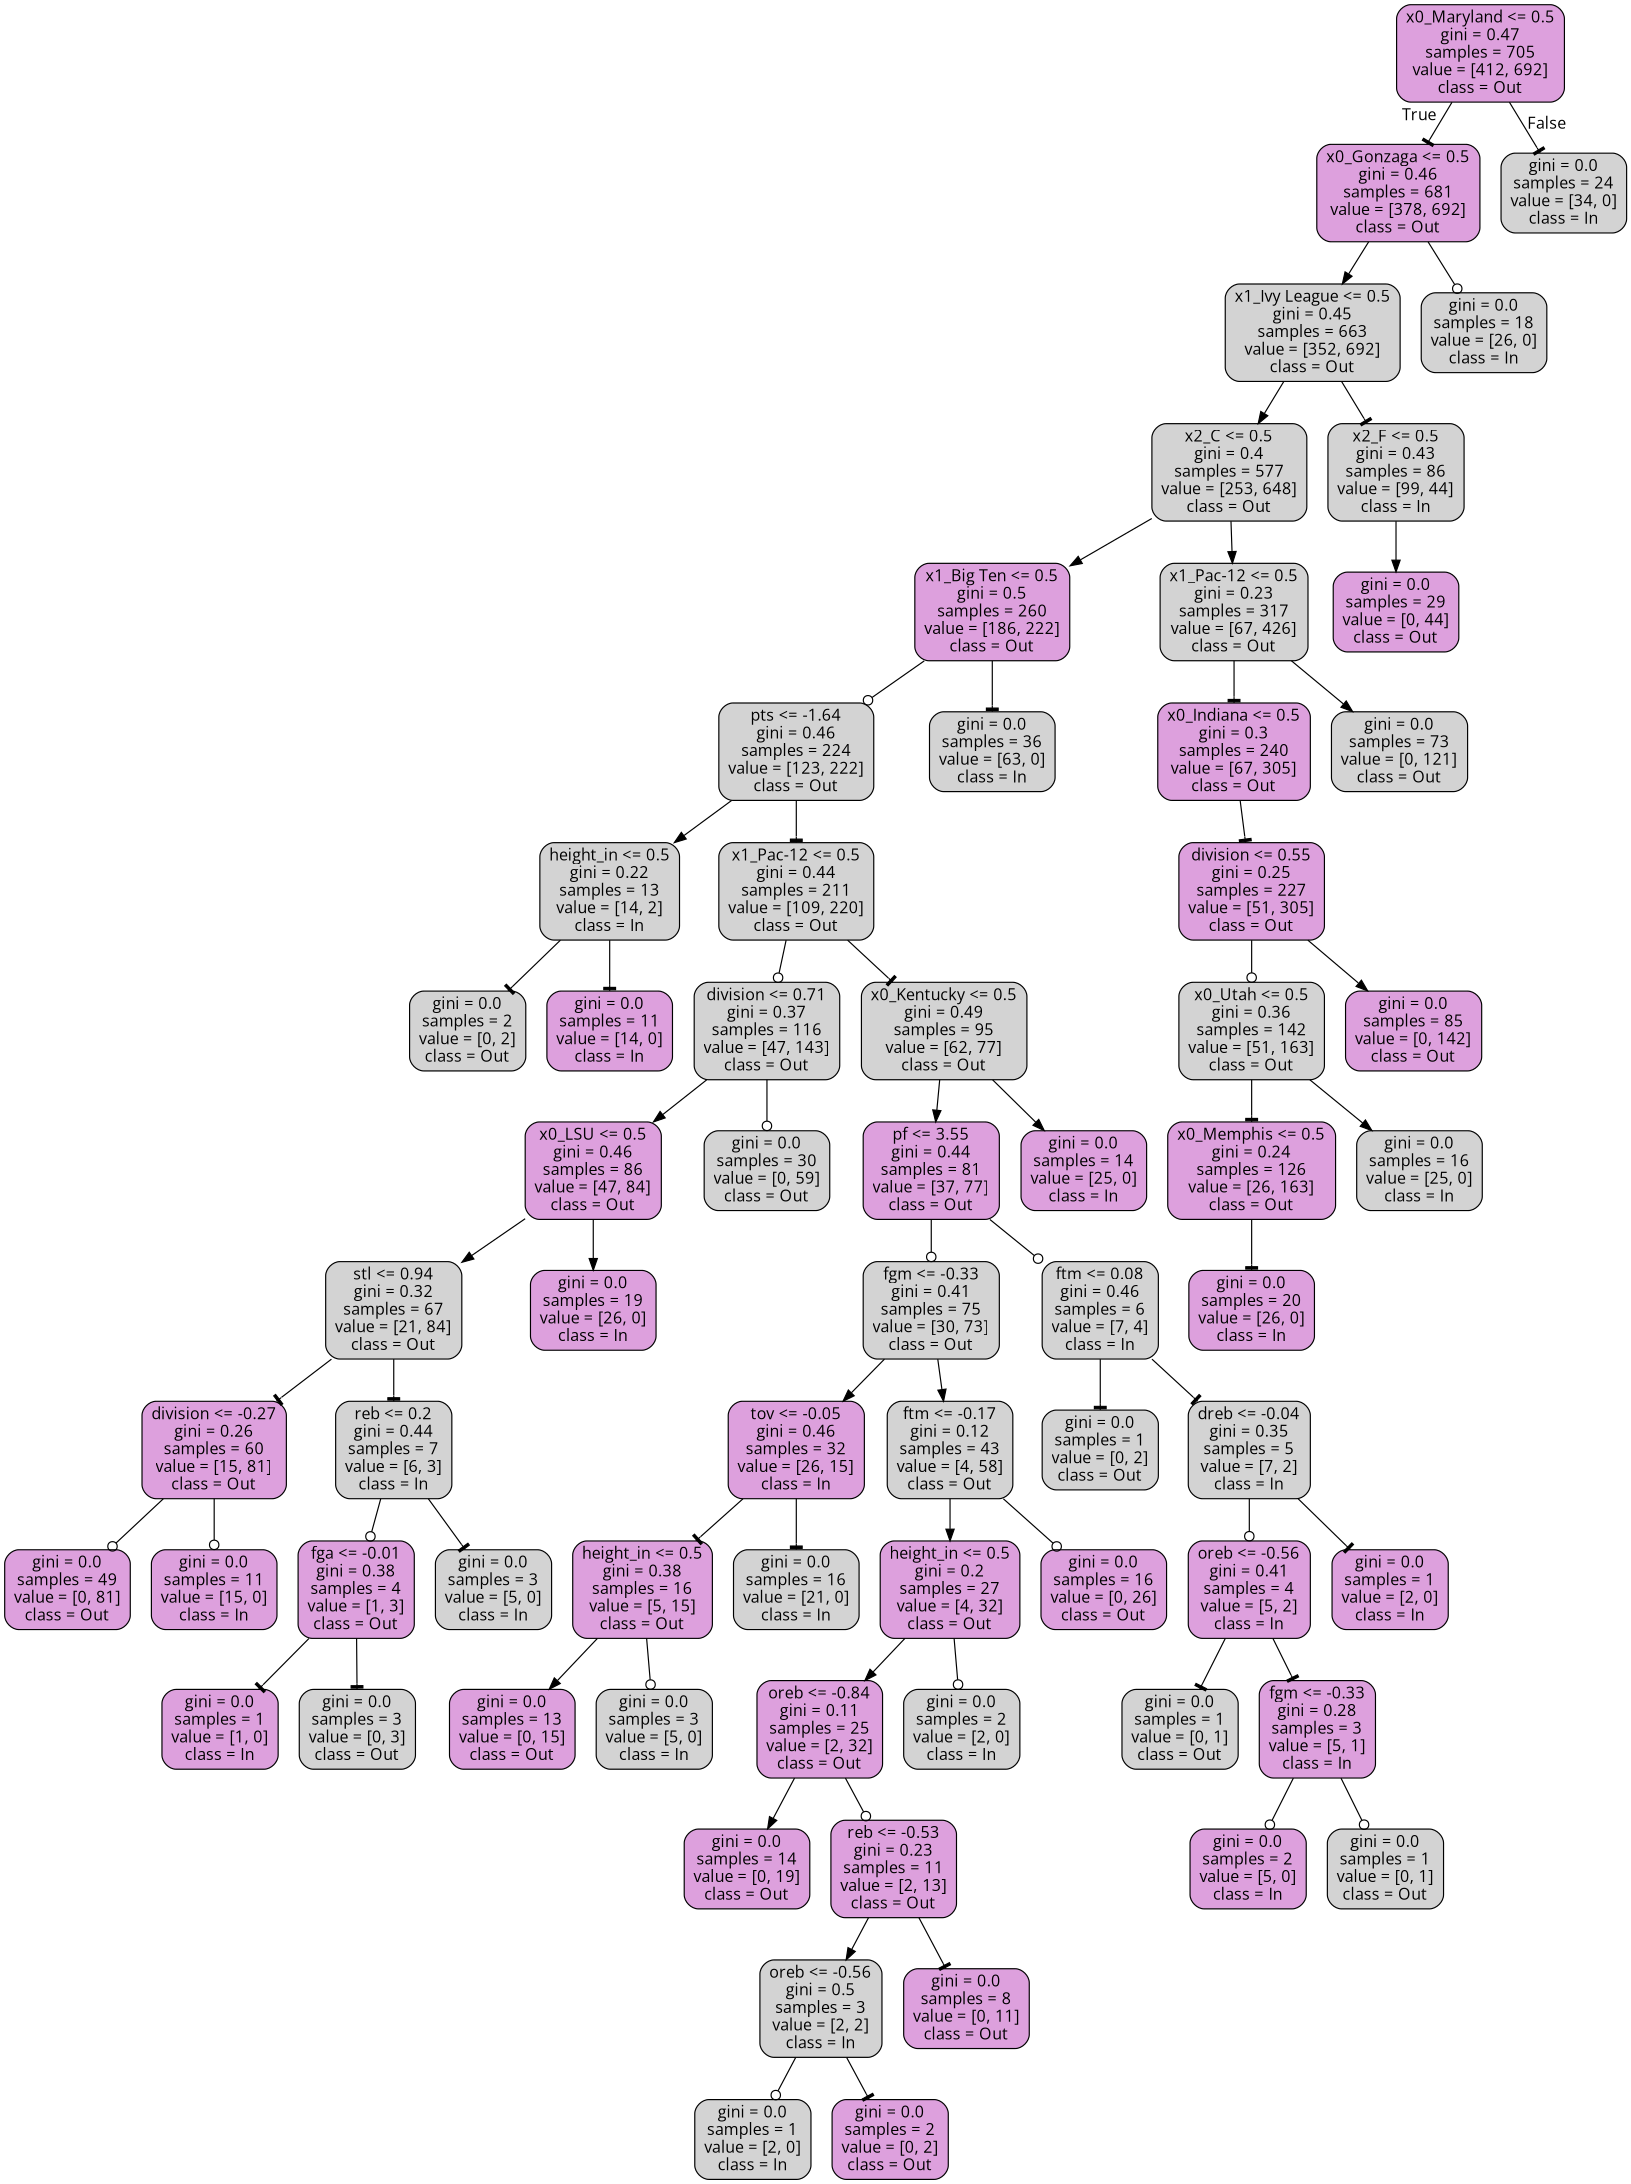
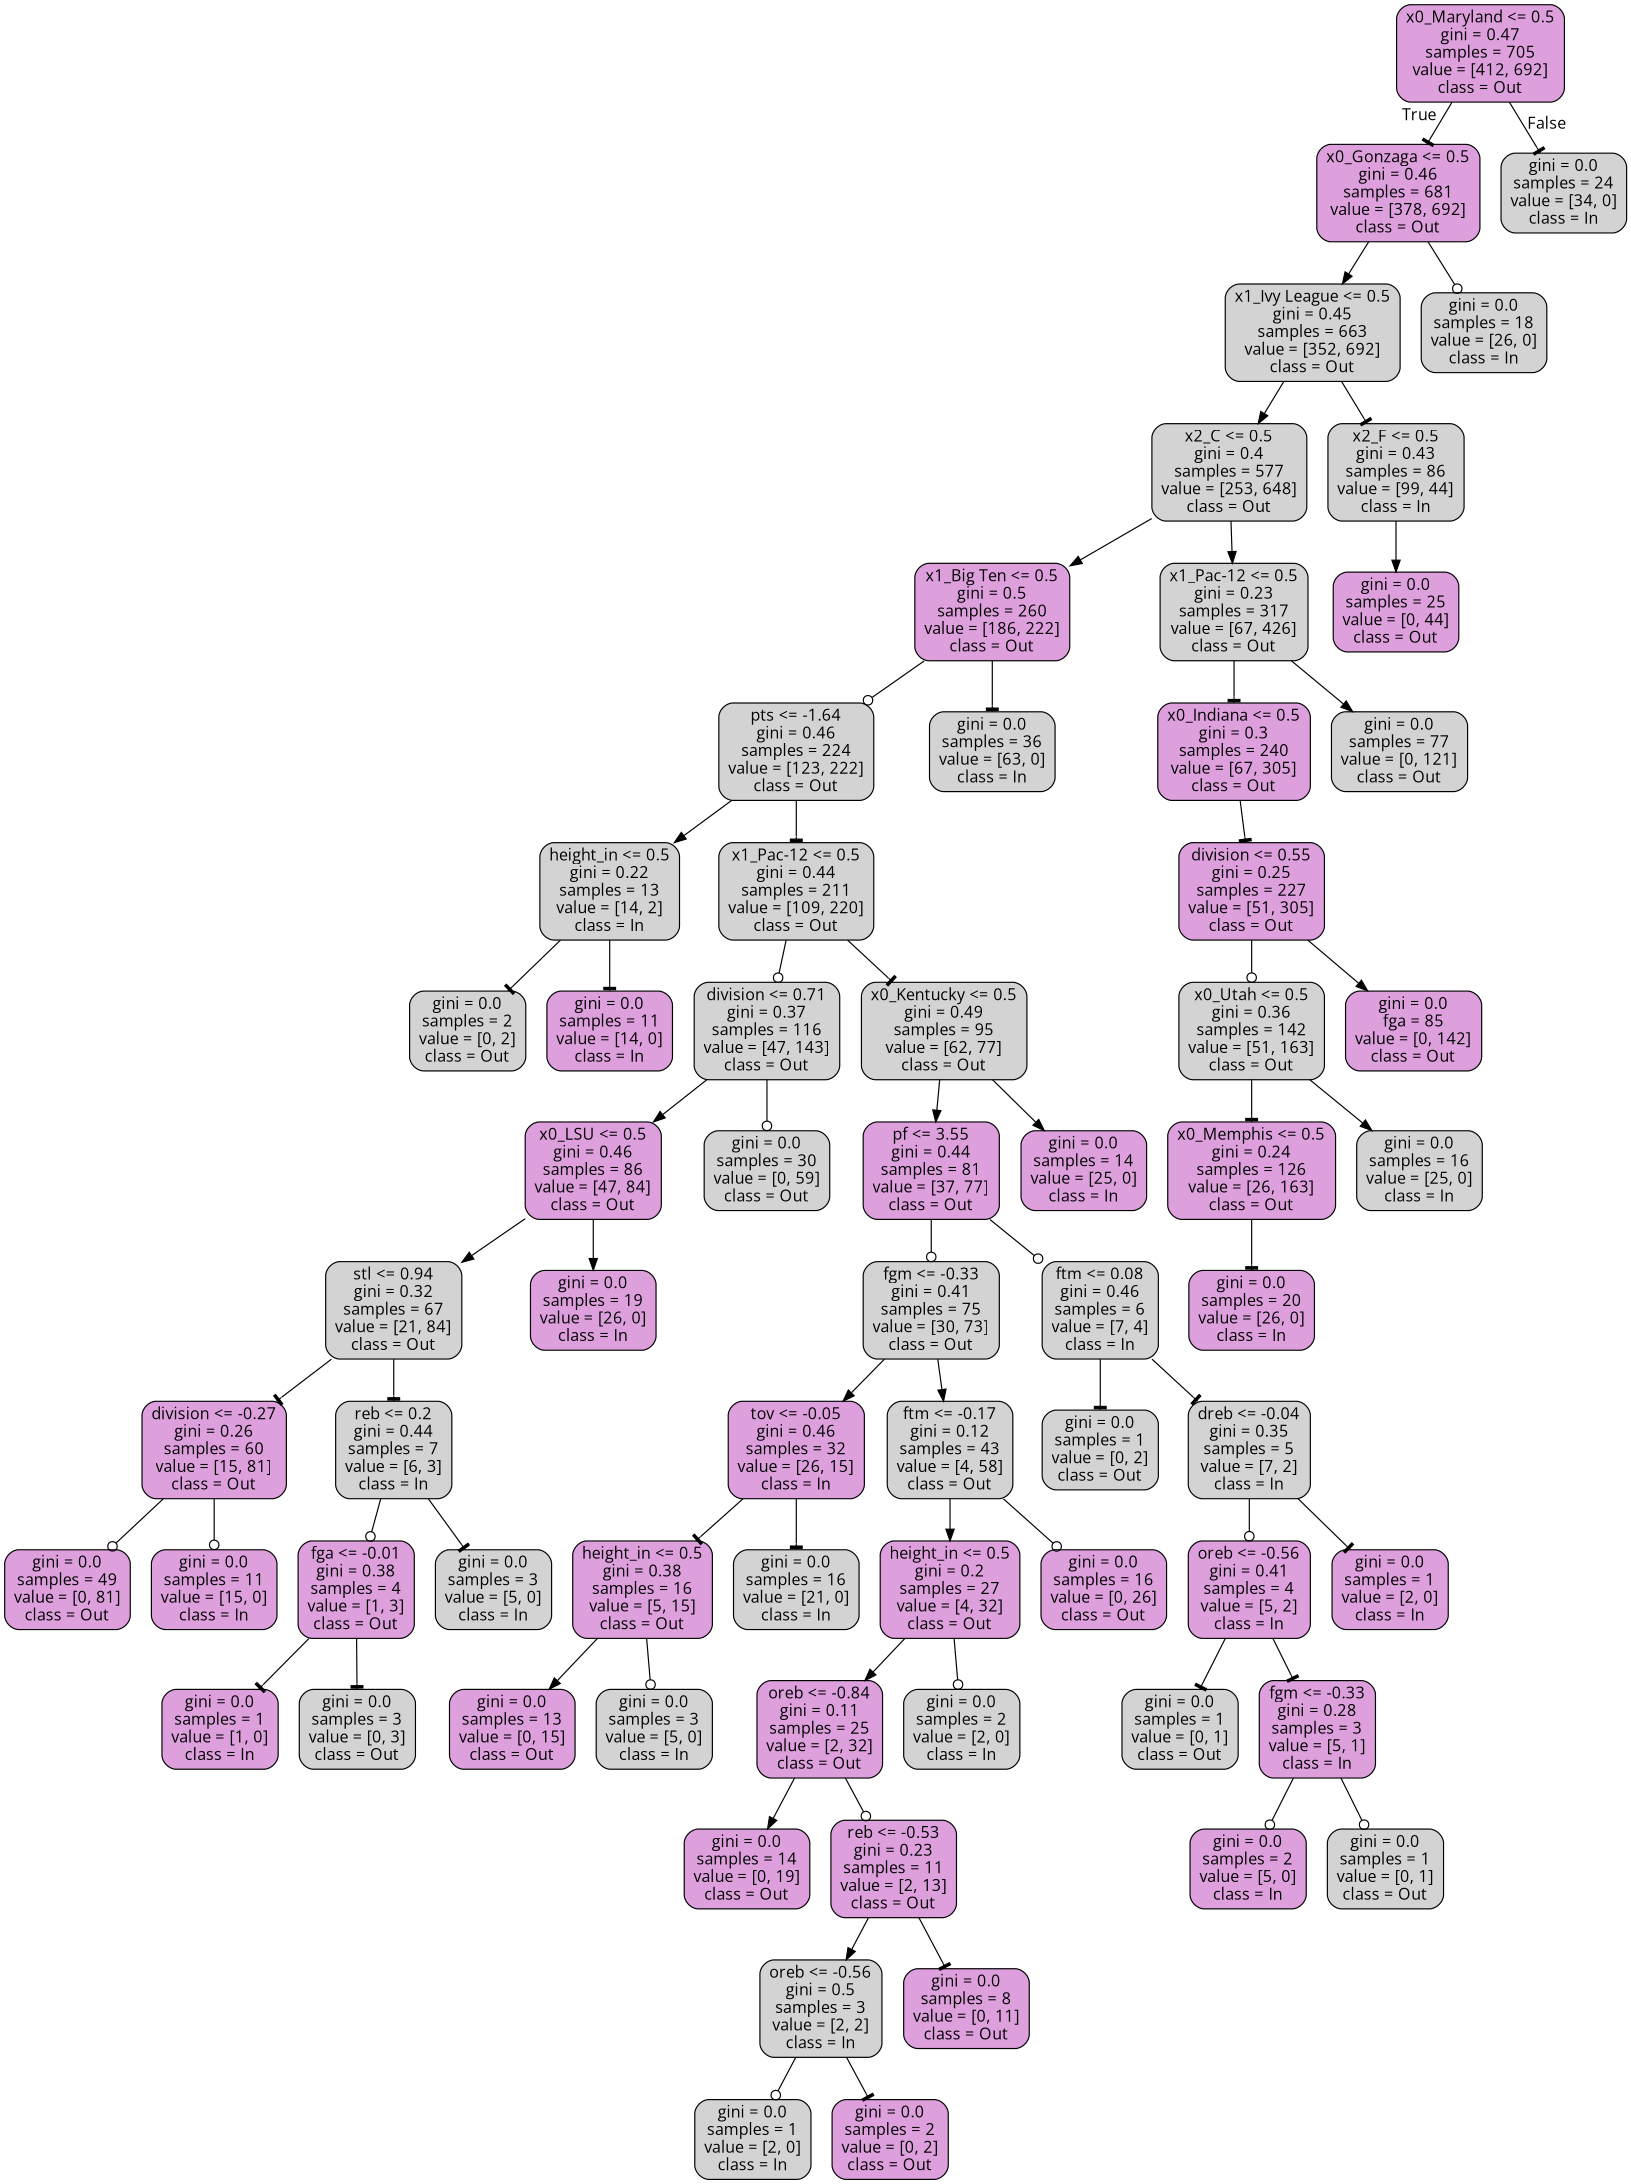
(1396, 612) -> (1396, 612)
(1400, 752) -> (1400, 752)
(1414, 1031) -> (1414, 1031)
